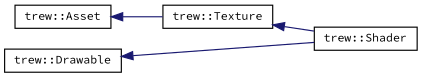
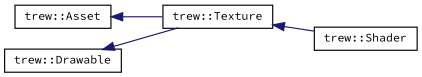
(224, 49) -> (146, 37)
